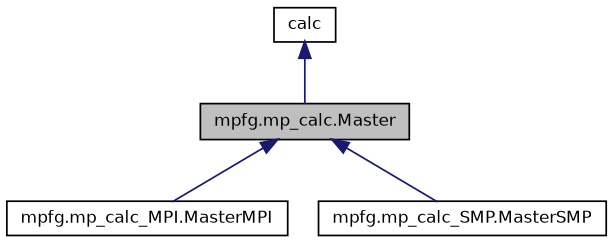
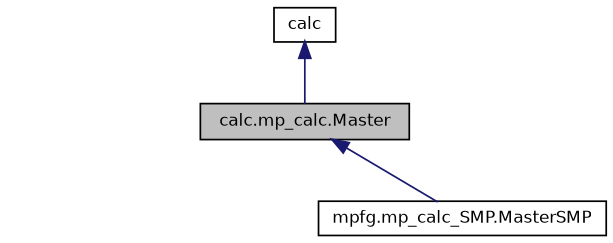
(305, 122) -> (305, 122)
(147, 218) -> none
